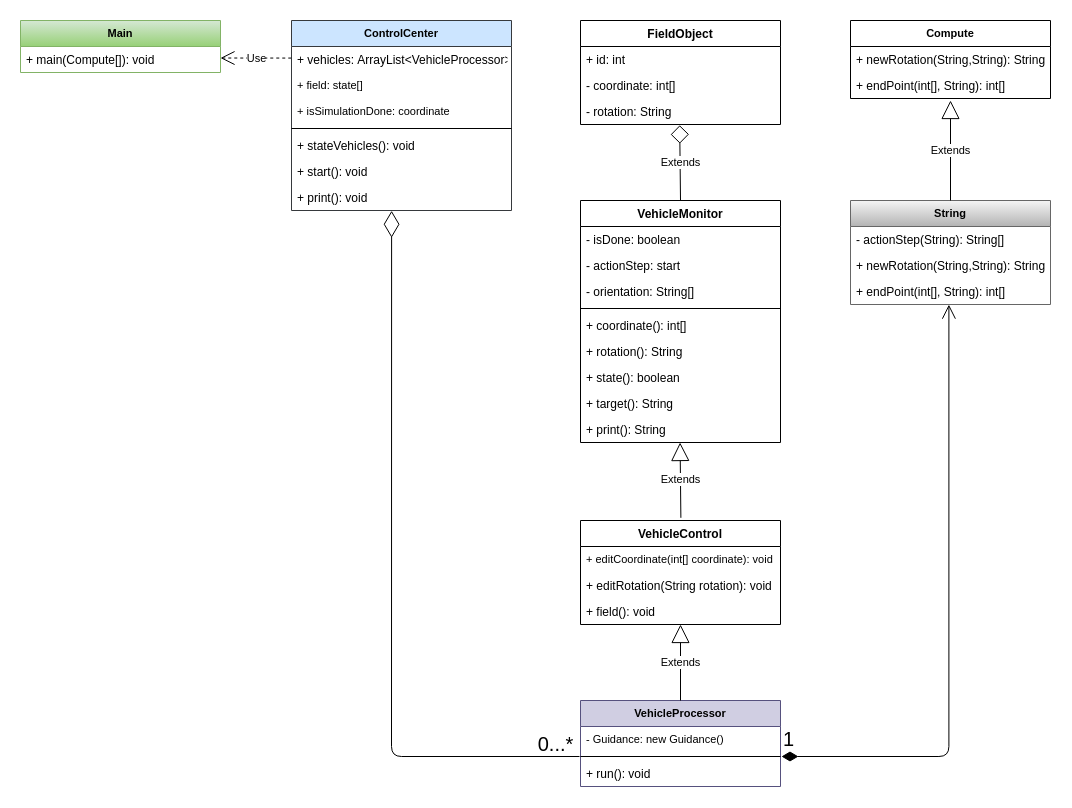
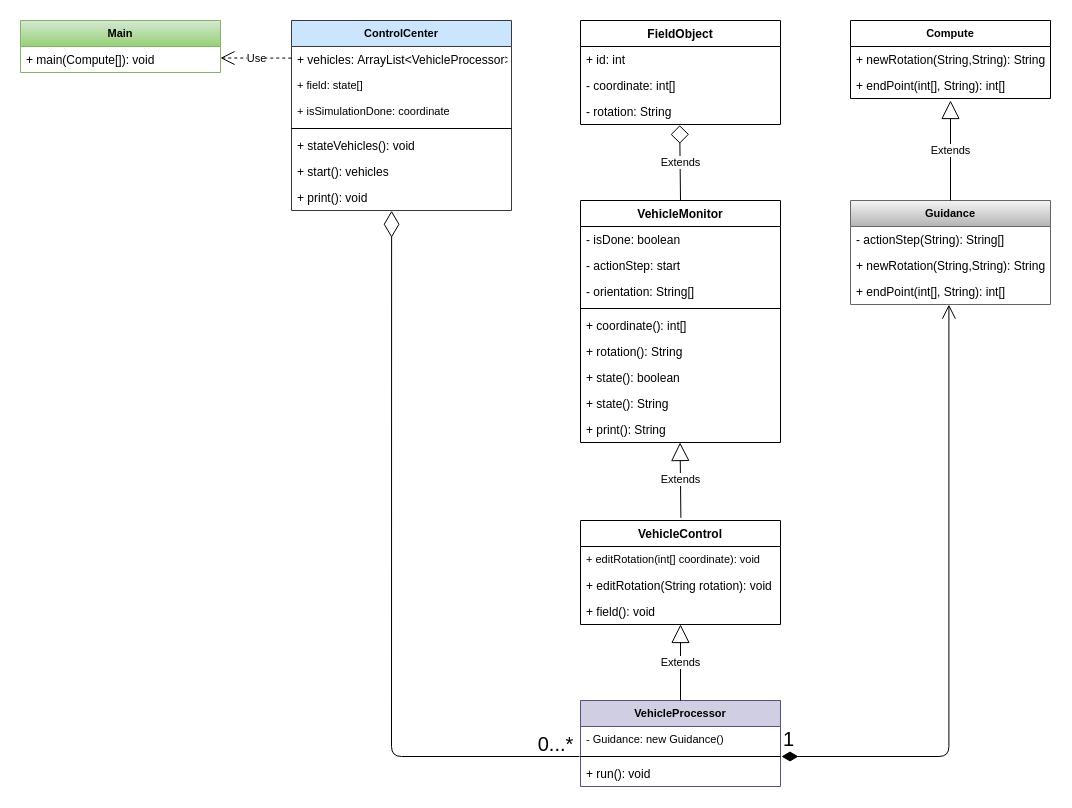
(343, 172) -> (355, 172)
(950, 213) -> (950, 213)
(640, 404) -> (637, 404)
(699, 559) -> (693, 559)
